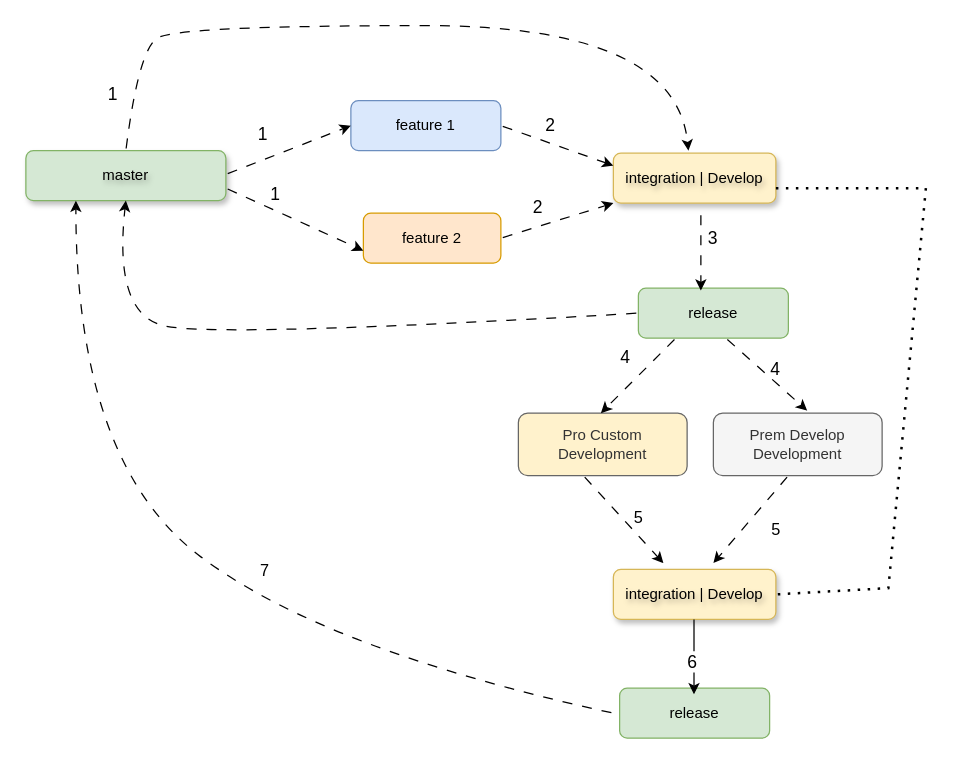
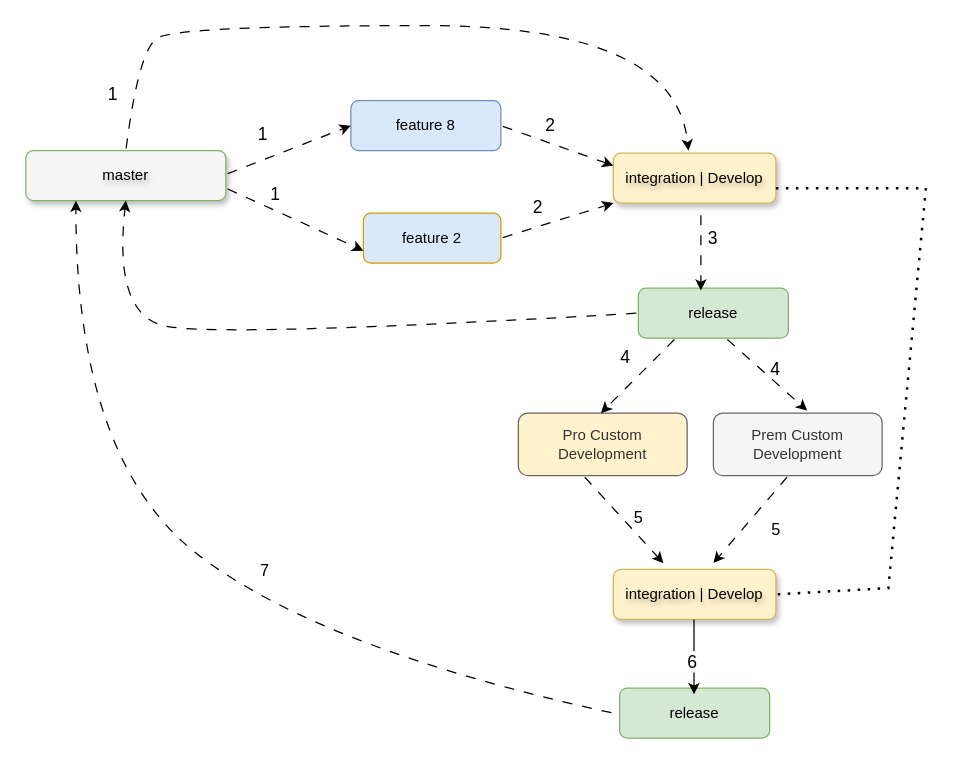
(426, 126) -> (426, 126)
(126, 176) -> (126, 176)
(432, 238) -> (432, 238)
(798, 444) -> (798, 444)
